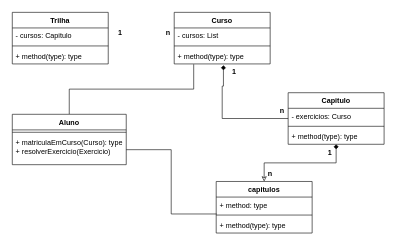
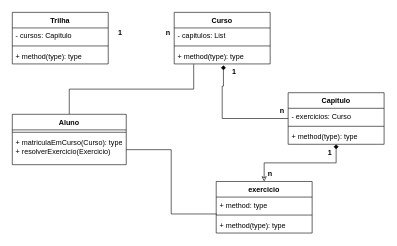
(202, 36) -> (206, 36)
(264, 190) -> (264, 190)
